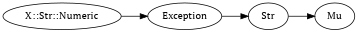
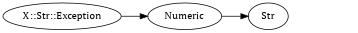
(62, 16) -> (62, 16)
(185, 16) -> (185, 16)
(335, 16) -> none
